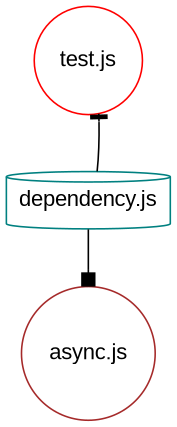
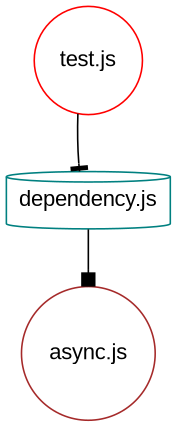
(99, 147) -> (78, 139)
